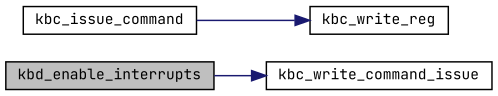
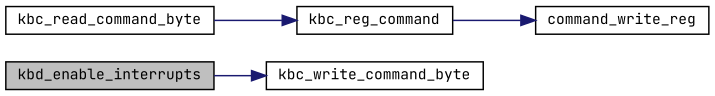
none -> (110, 20)
(110, 20) -> (375, 20)
(379, 20) -> (622, 20)
(379, 76) -> (375, 76)
